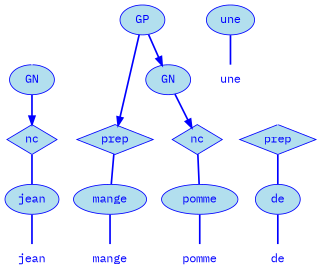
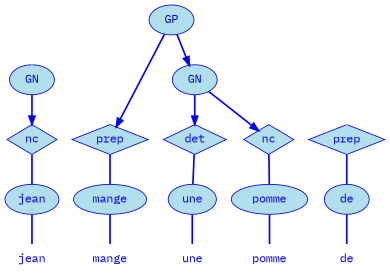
none -> (195, 140)
